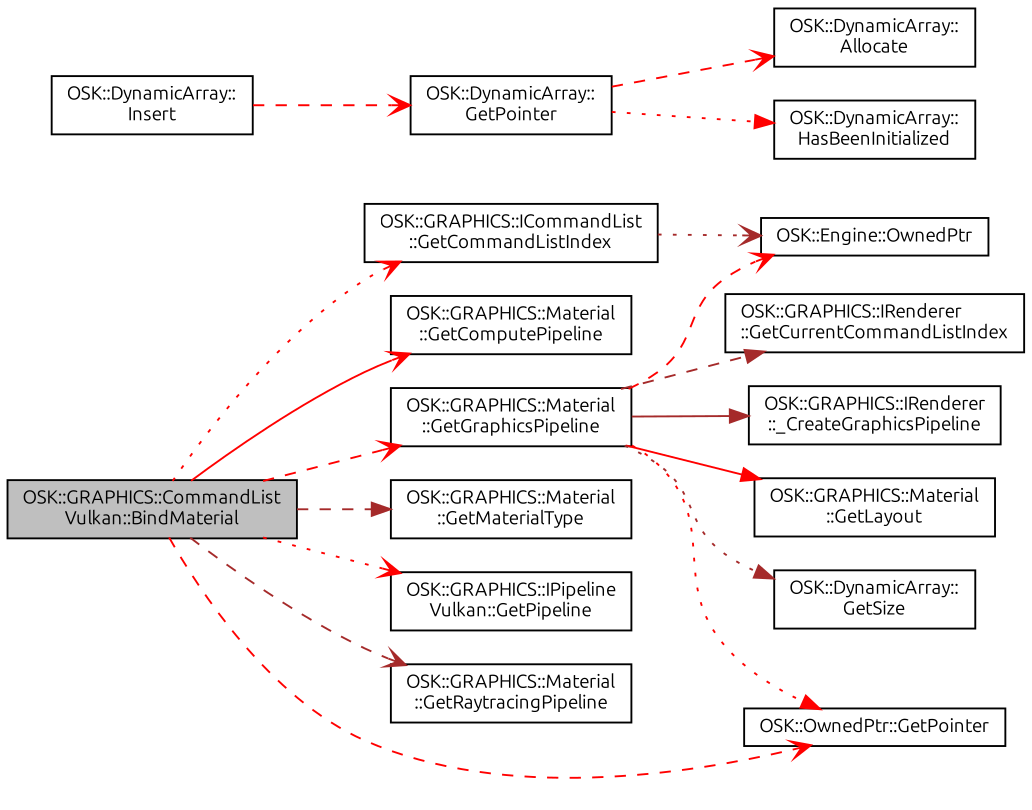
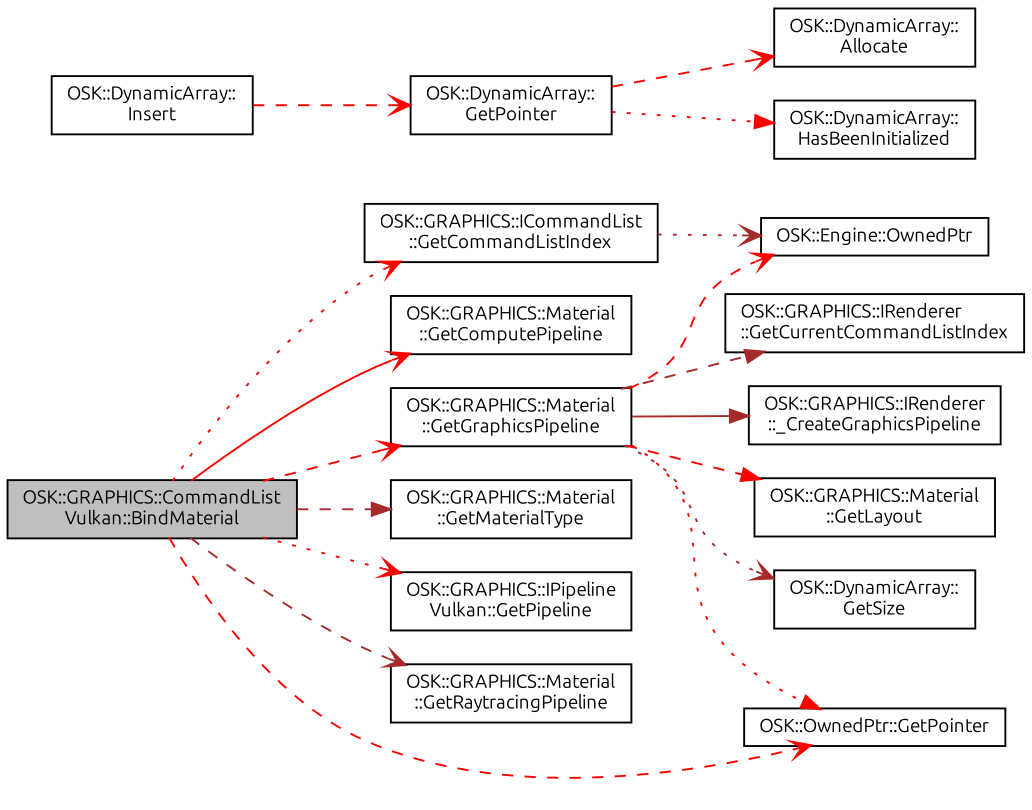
(684, 460) -> (684, 460)
(704, 533) -> (704, 533)
